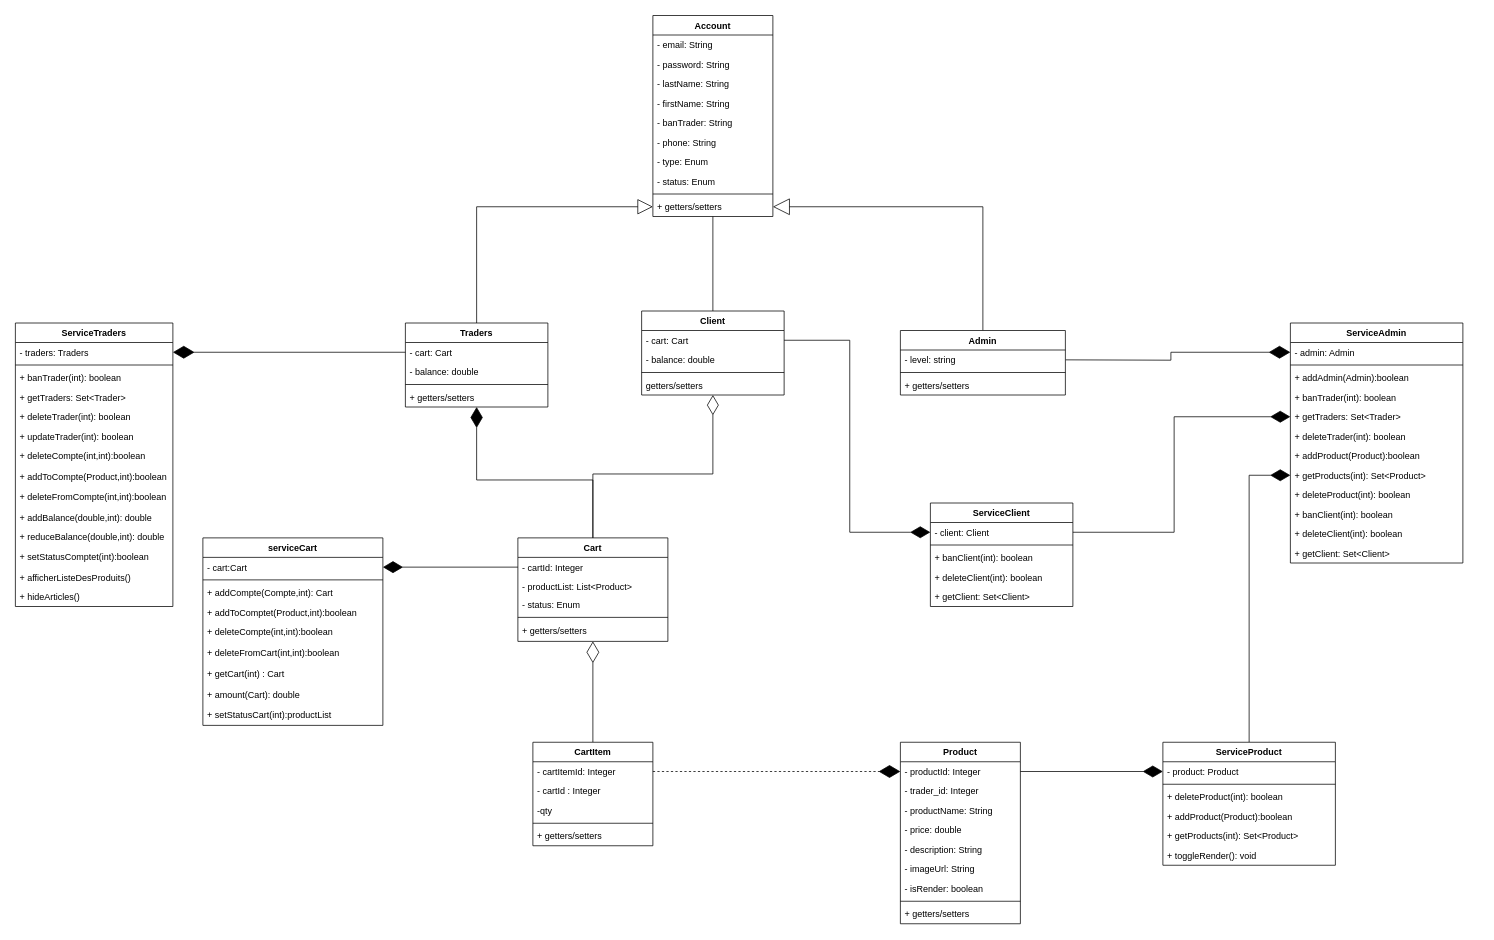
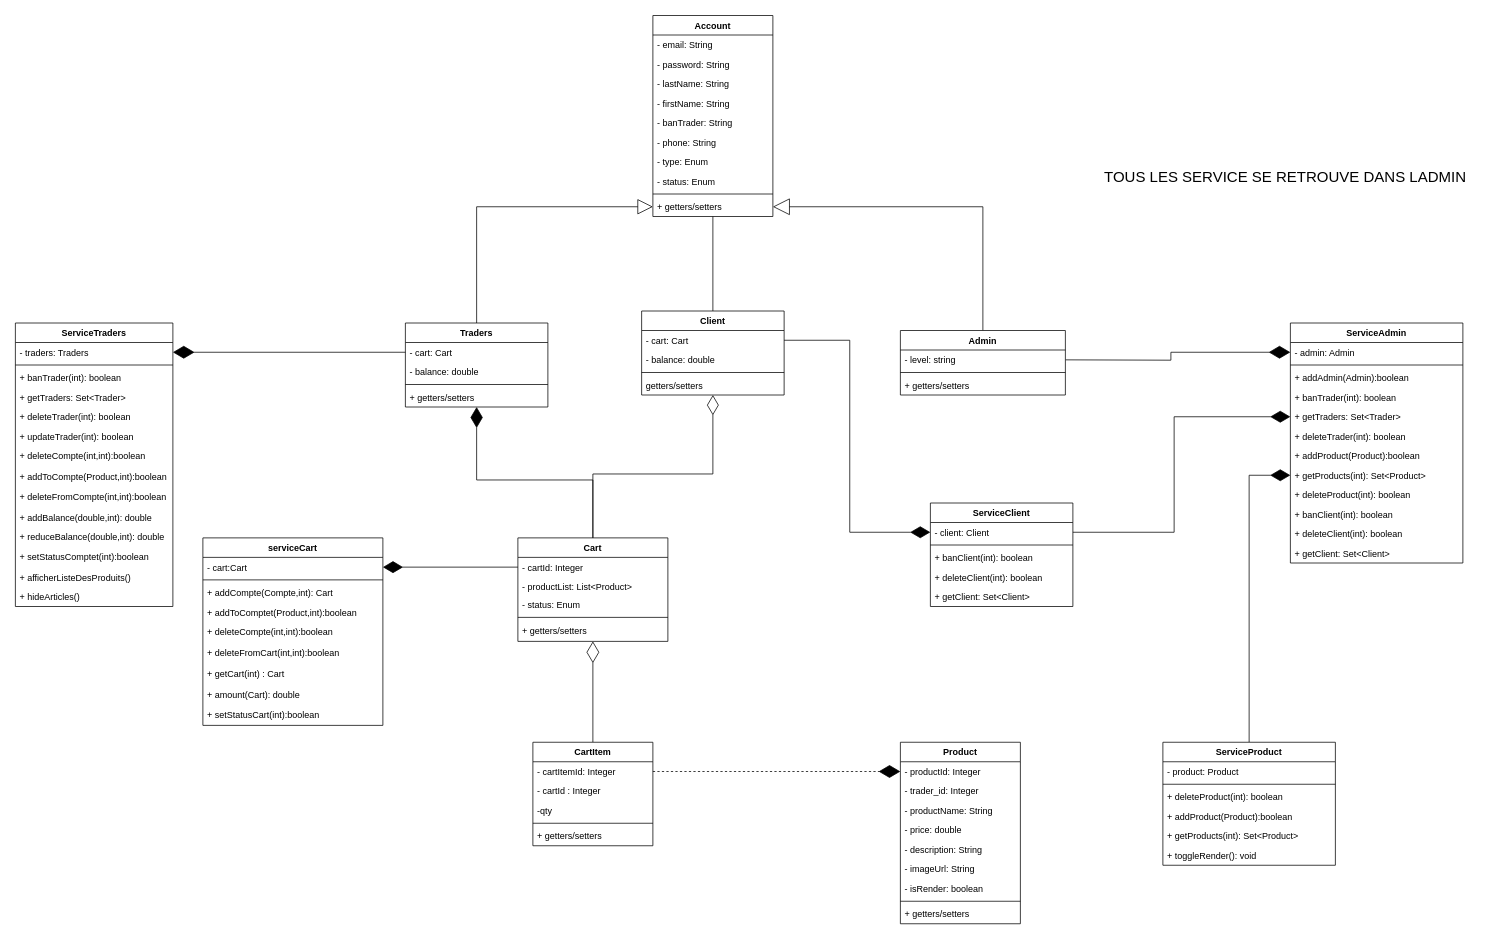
none -> (1290, 173)
(283, 714) -> (273, 714)
(1082, 771) -> none
